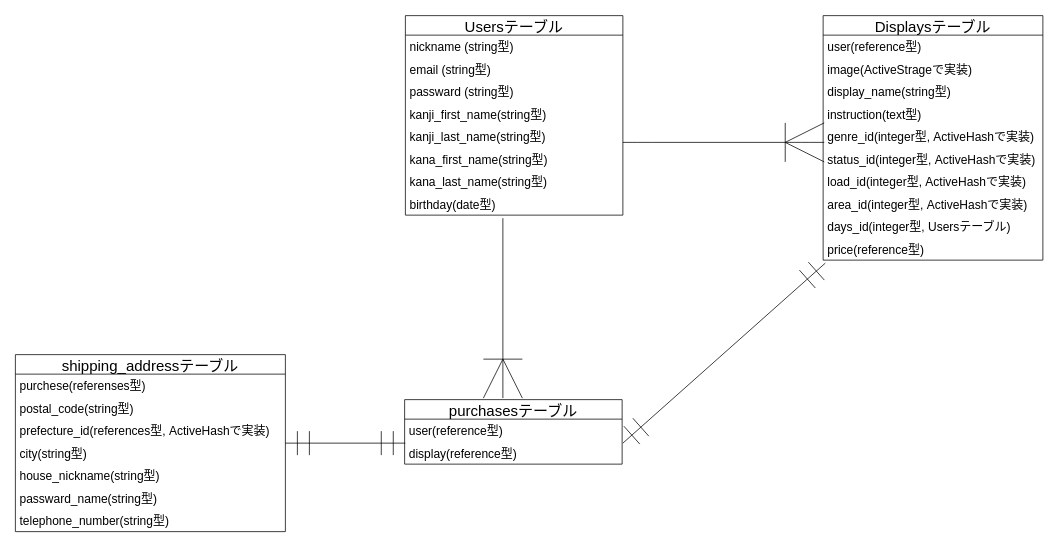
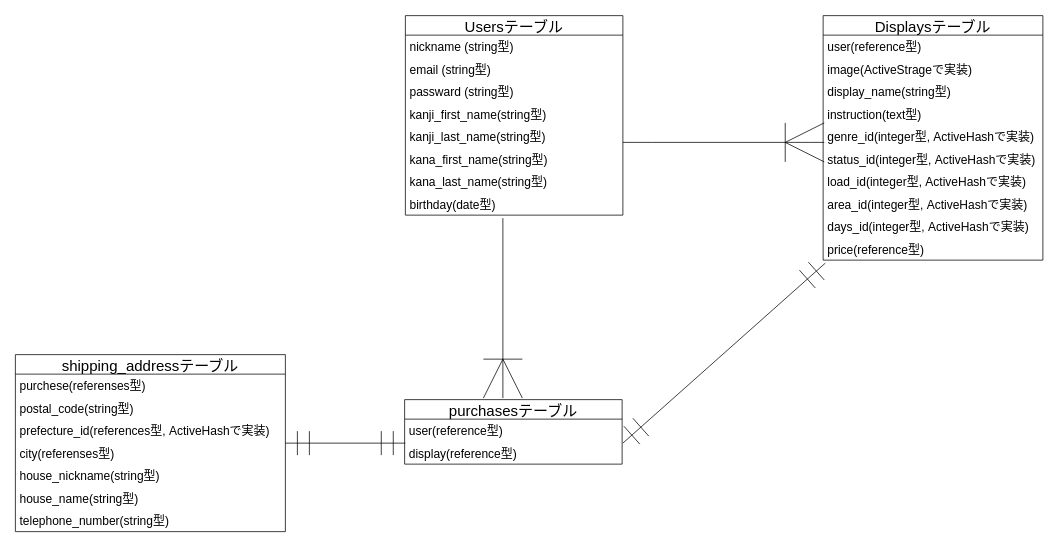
(928, 227) -> (938, 227)
(63, 454) -> (78, 454)
(95, 499) -> (84, 499)
